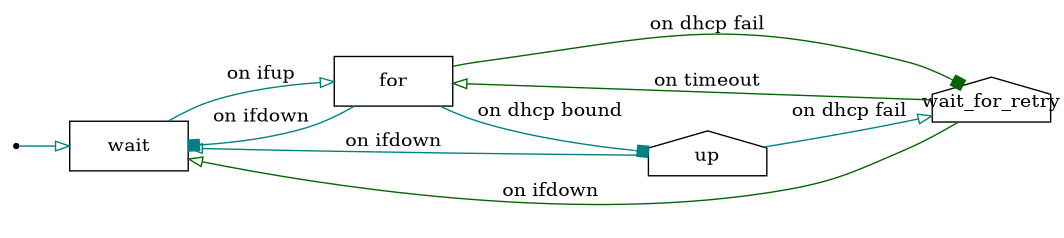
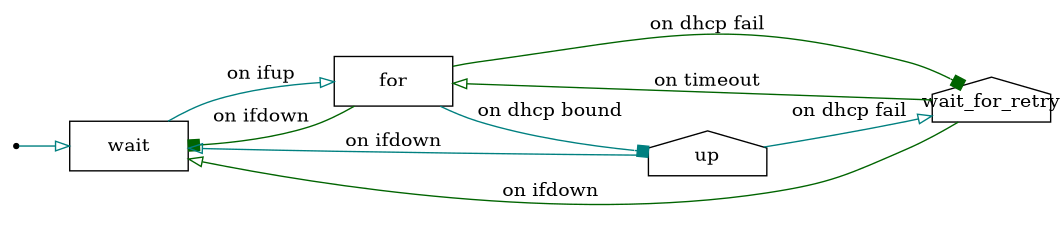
(281, 134) -> (281, 134)
